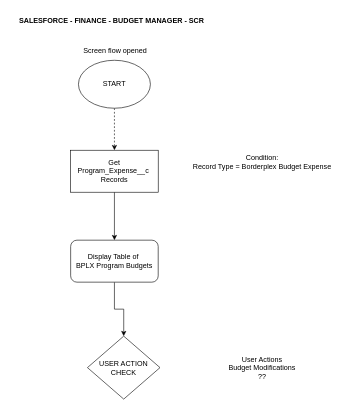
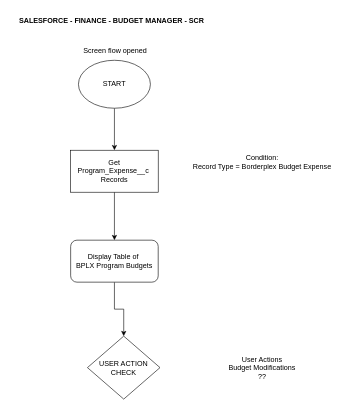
(114, 126) -> (114, 126)
